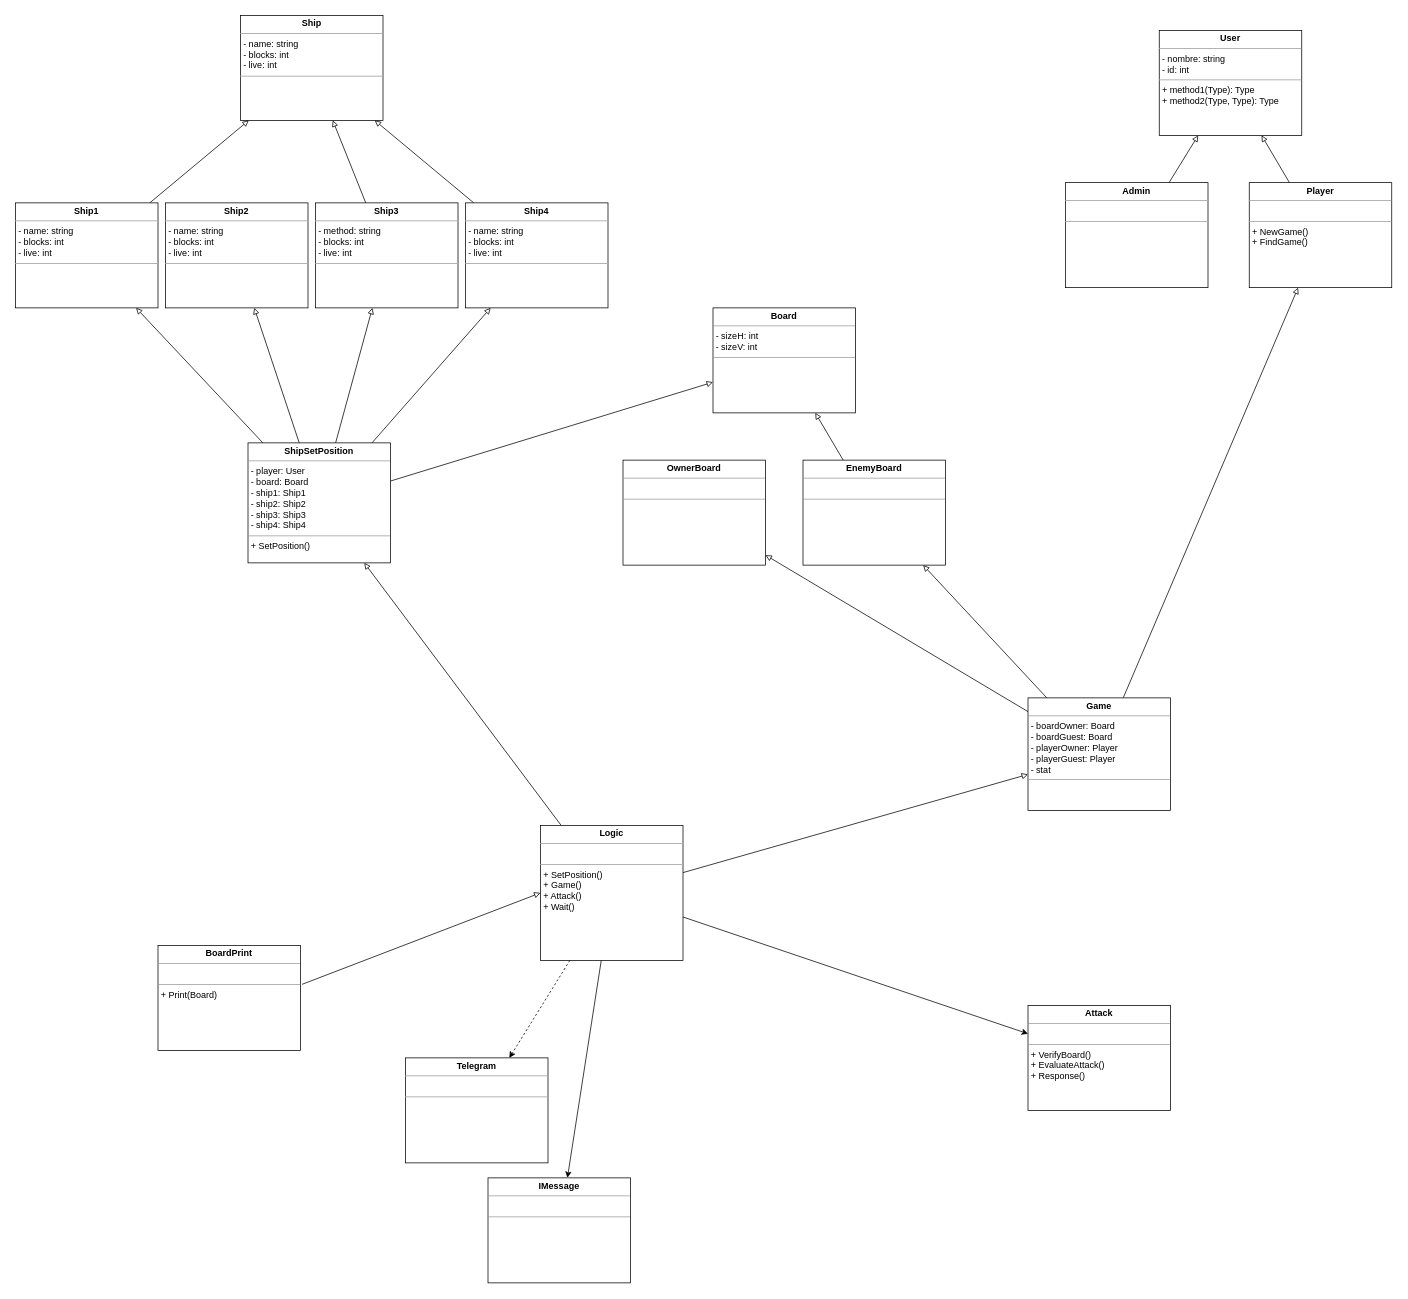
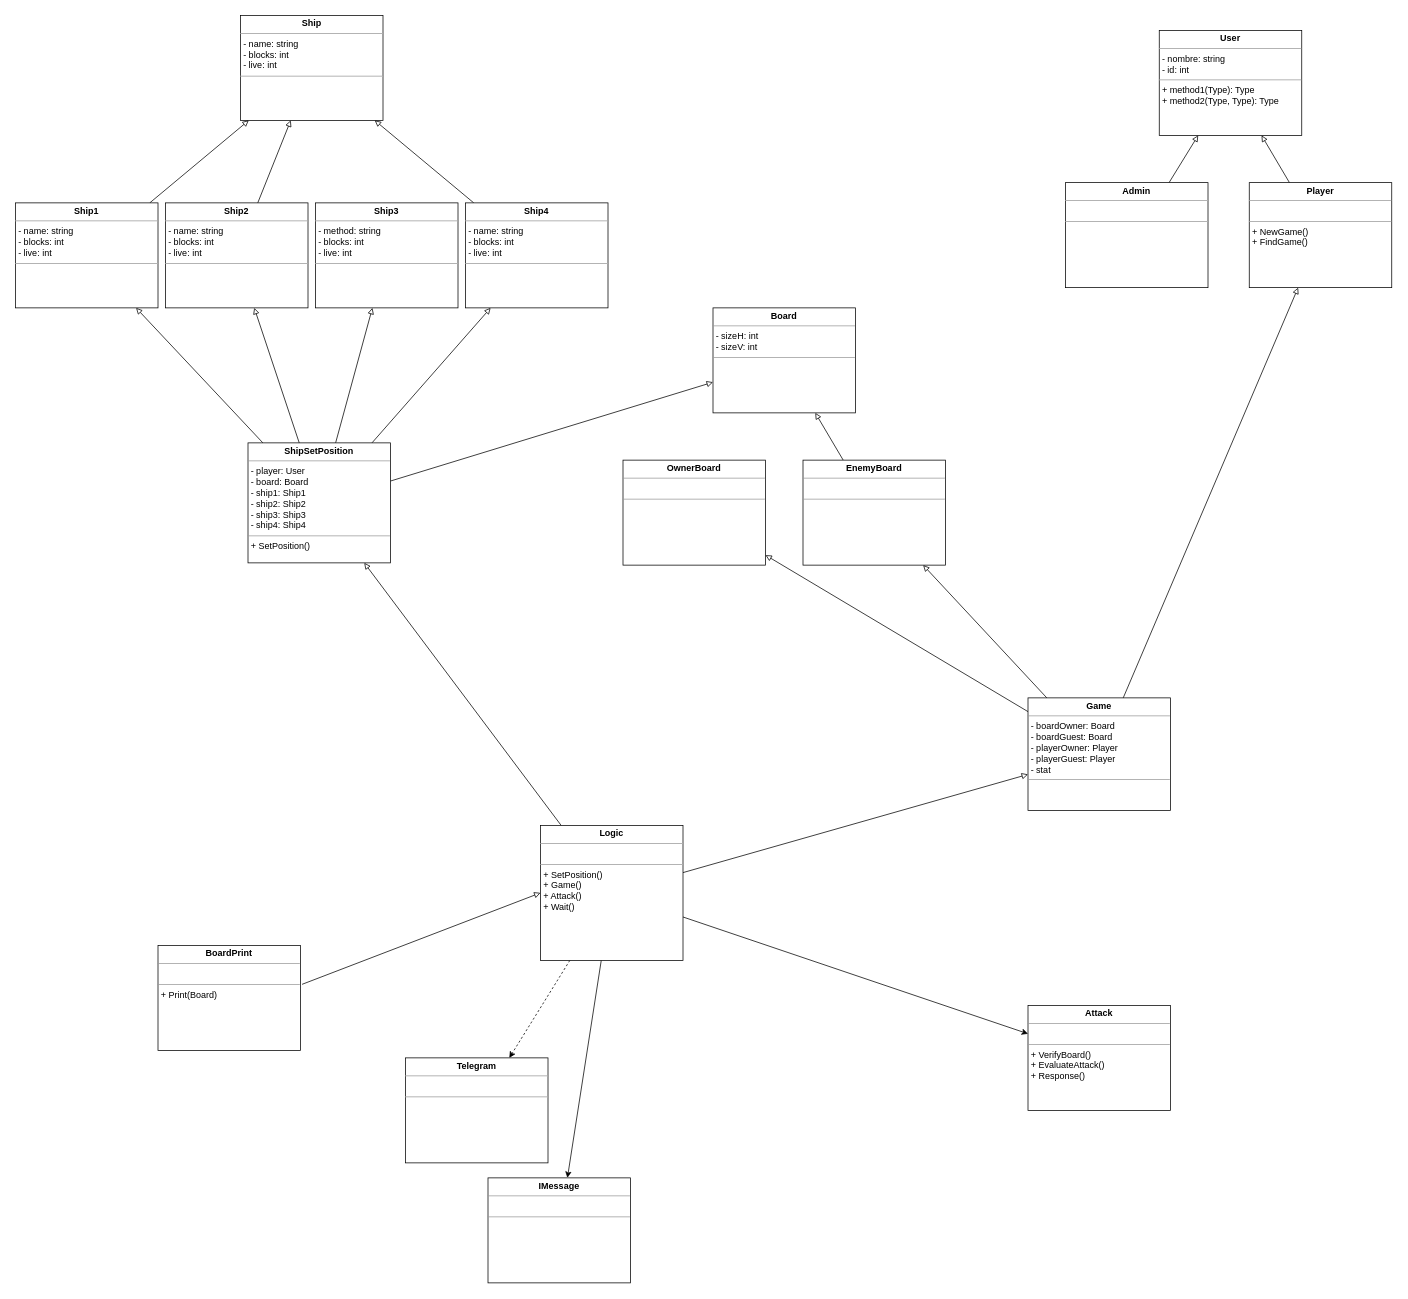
none -> (273, 164)
(350, 164) -> none
